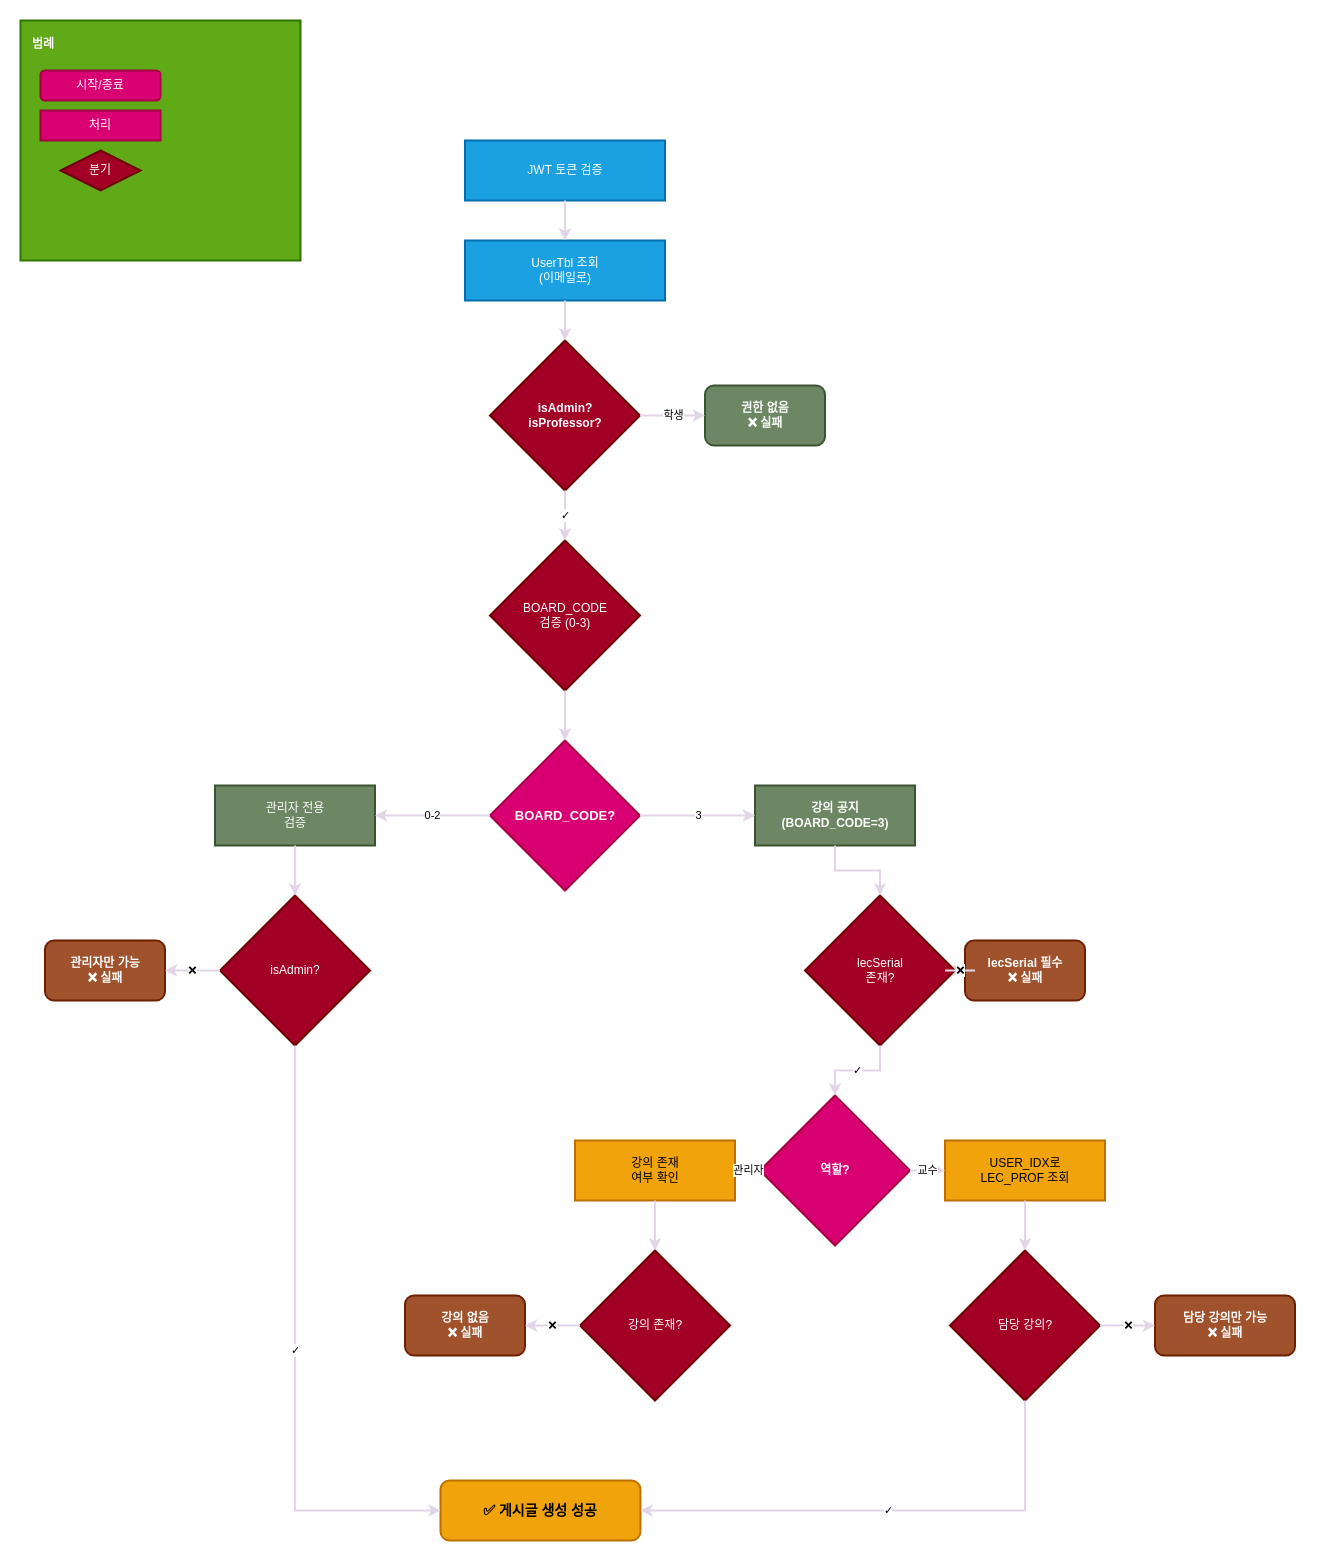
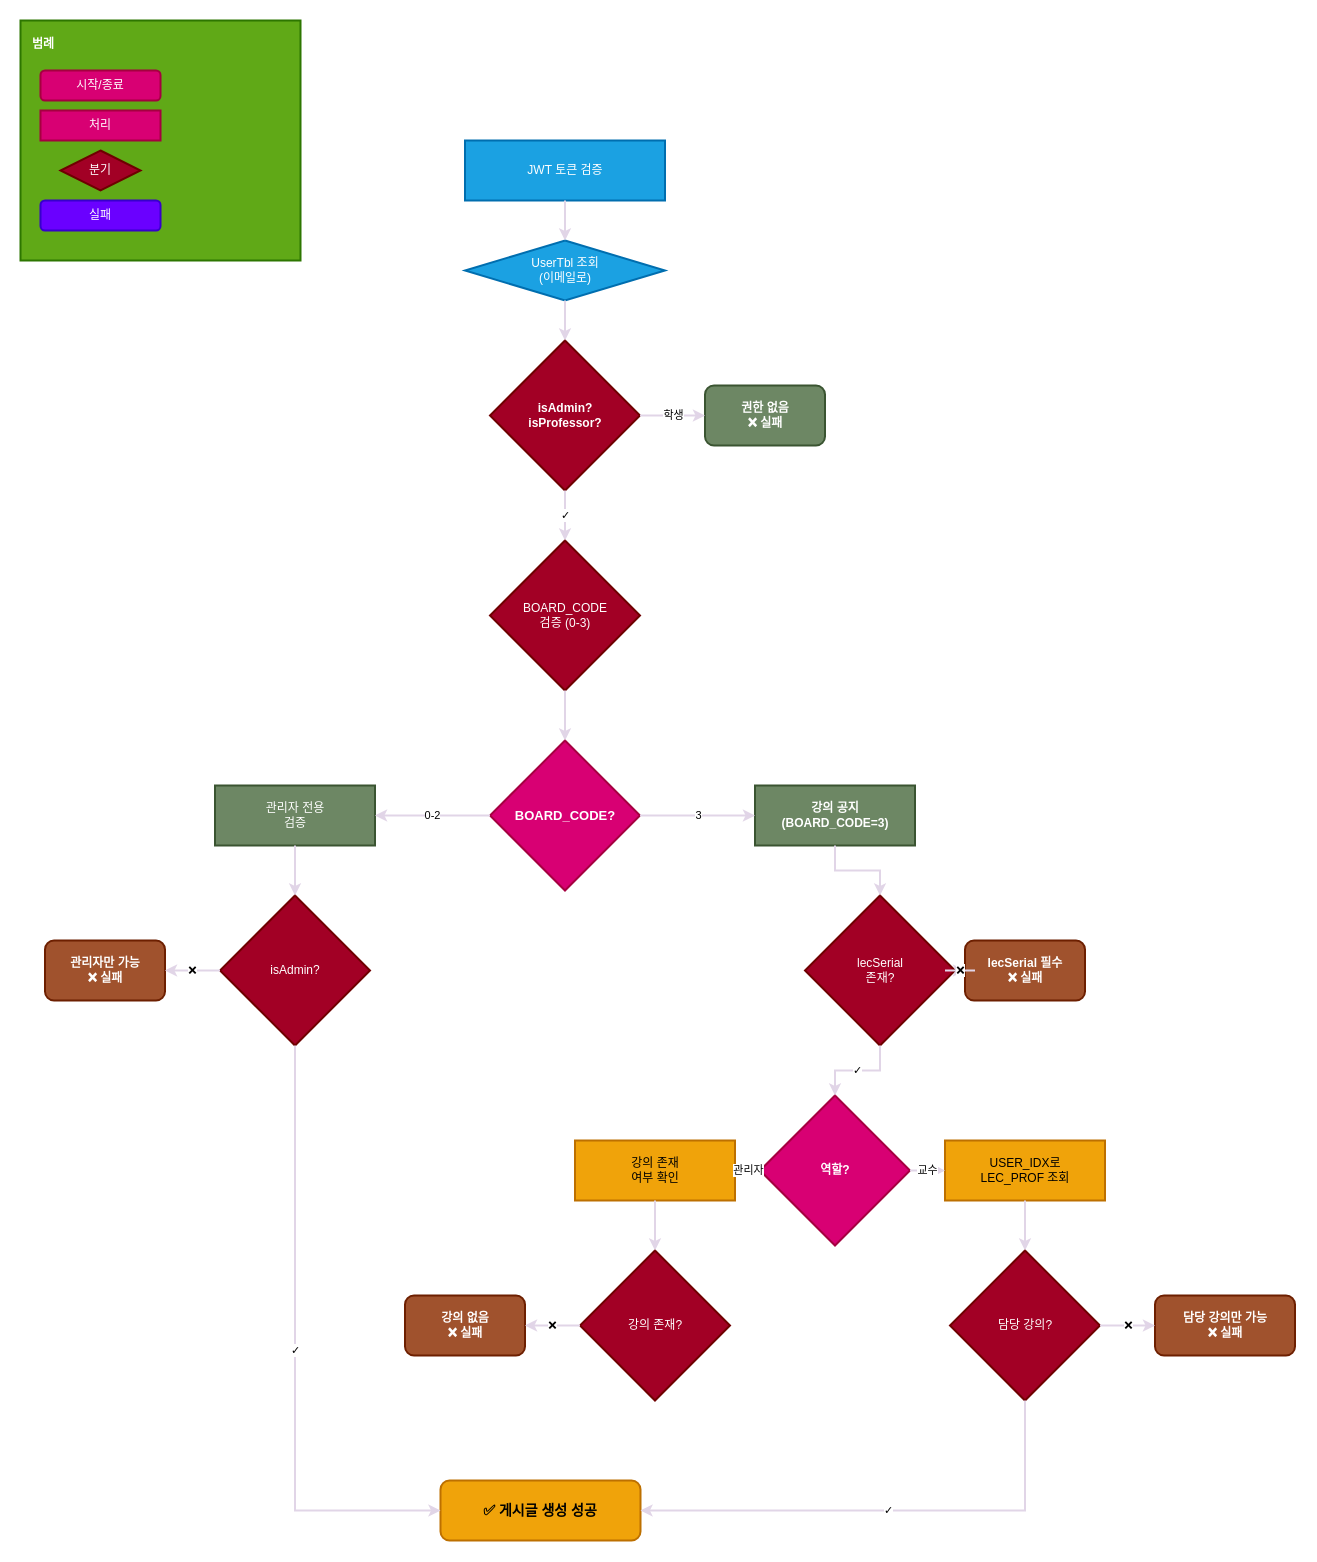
none -> (101, 216)
(565, 271) -> (565, 271)
